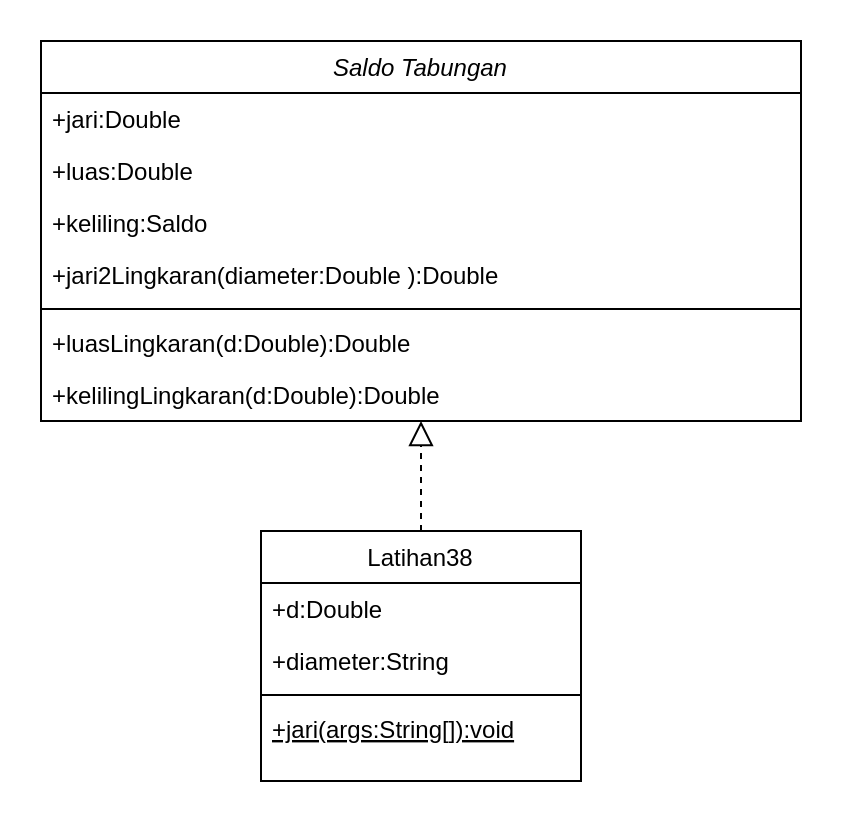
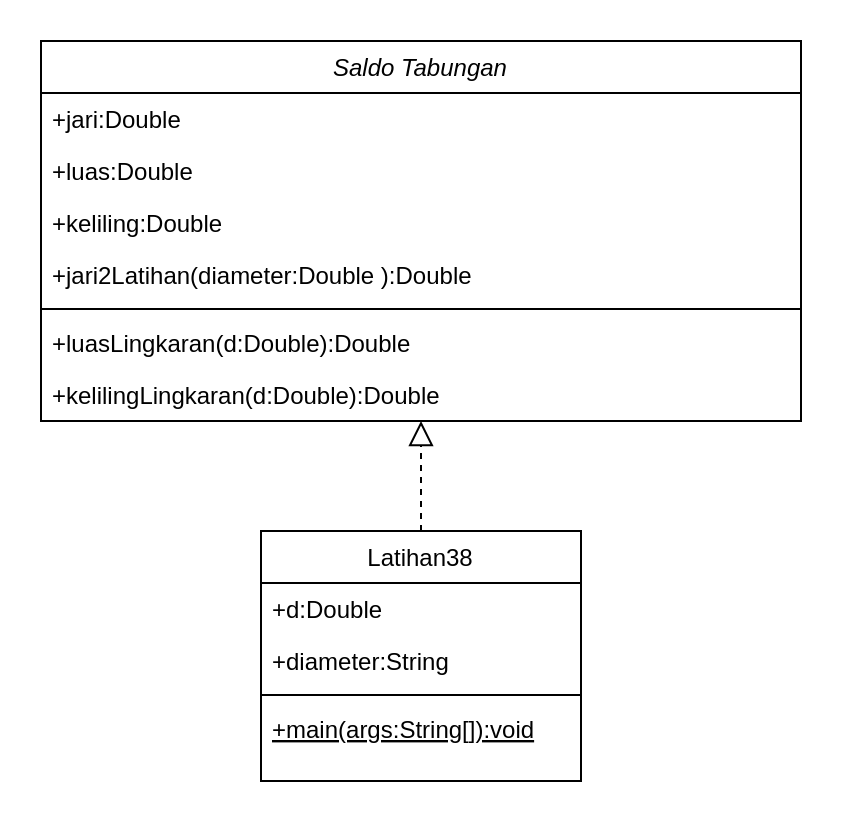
(134, 224) -> (141, 224)
(296, 276) -> (282, 276)
(424, 730) -> (424, 730)
